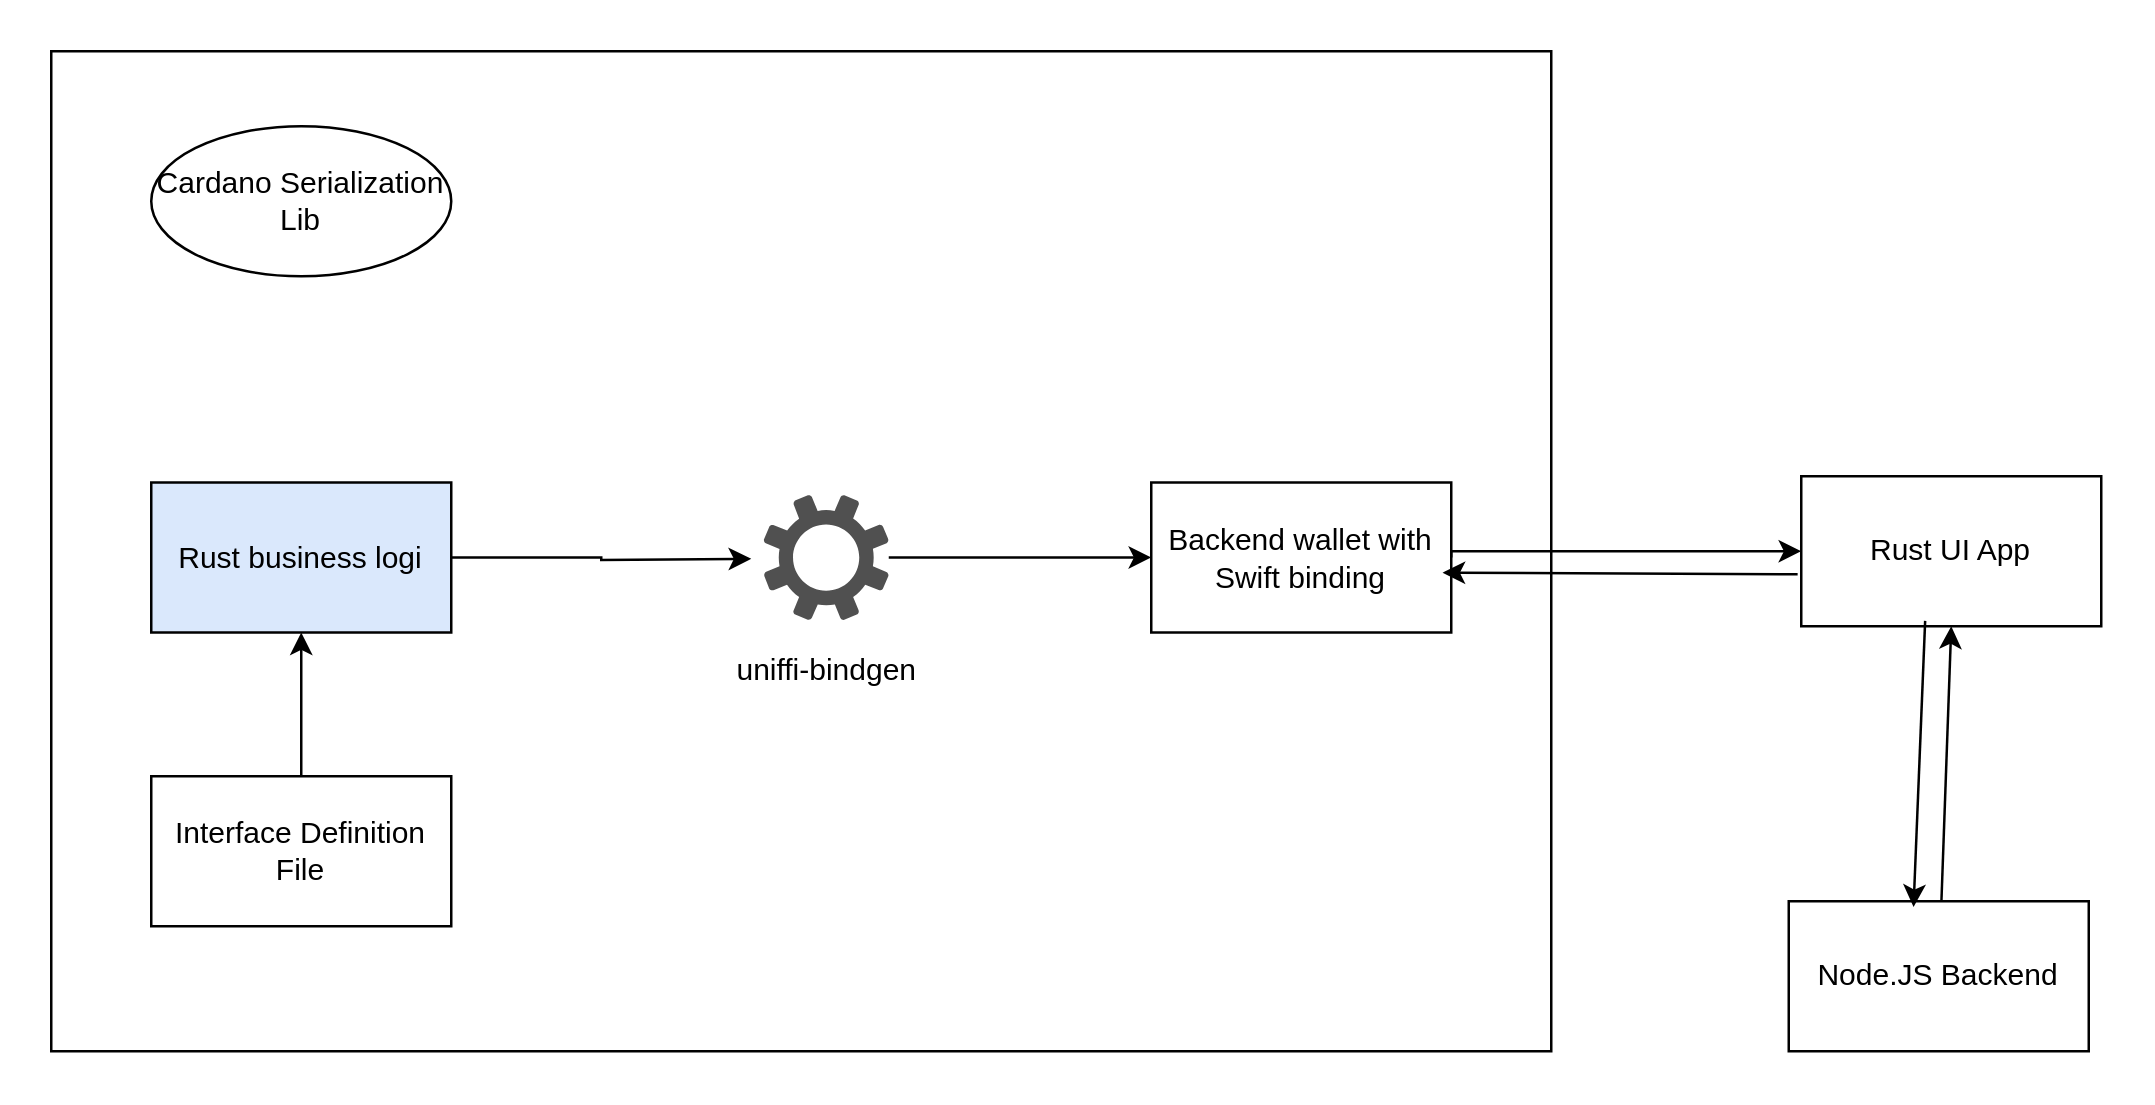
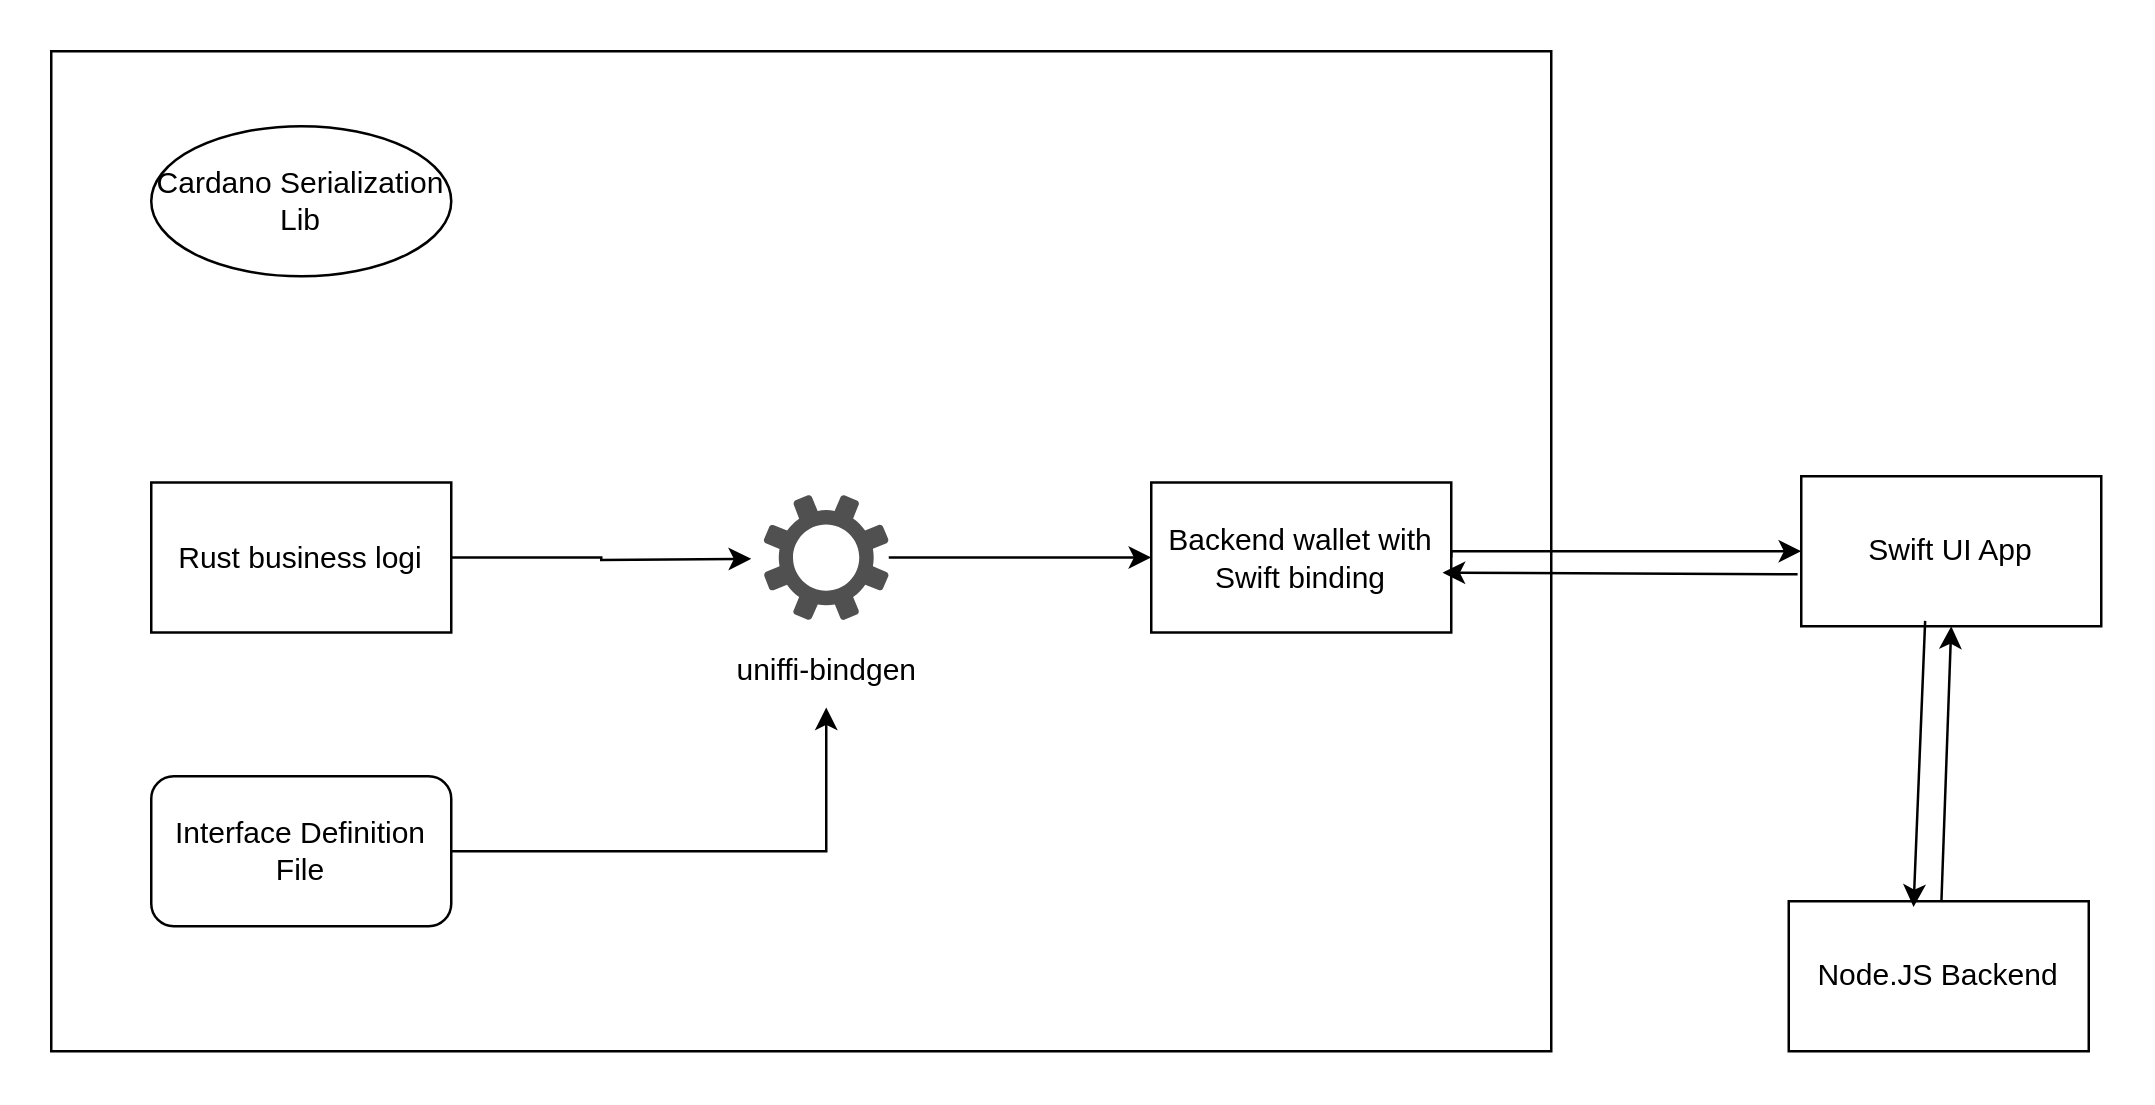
(1951, 551) -> (1951, 551)
(301, 558) -> (301, 558)
(301, 713) -> (702, 851)
(301, 851) -> (301, 851)
